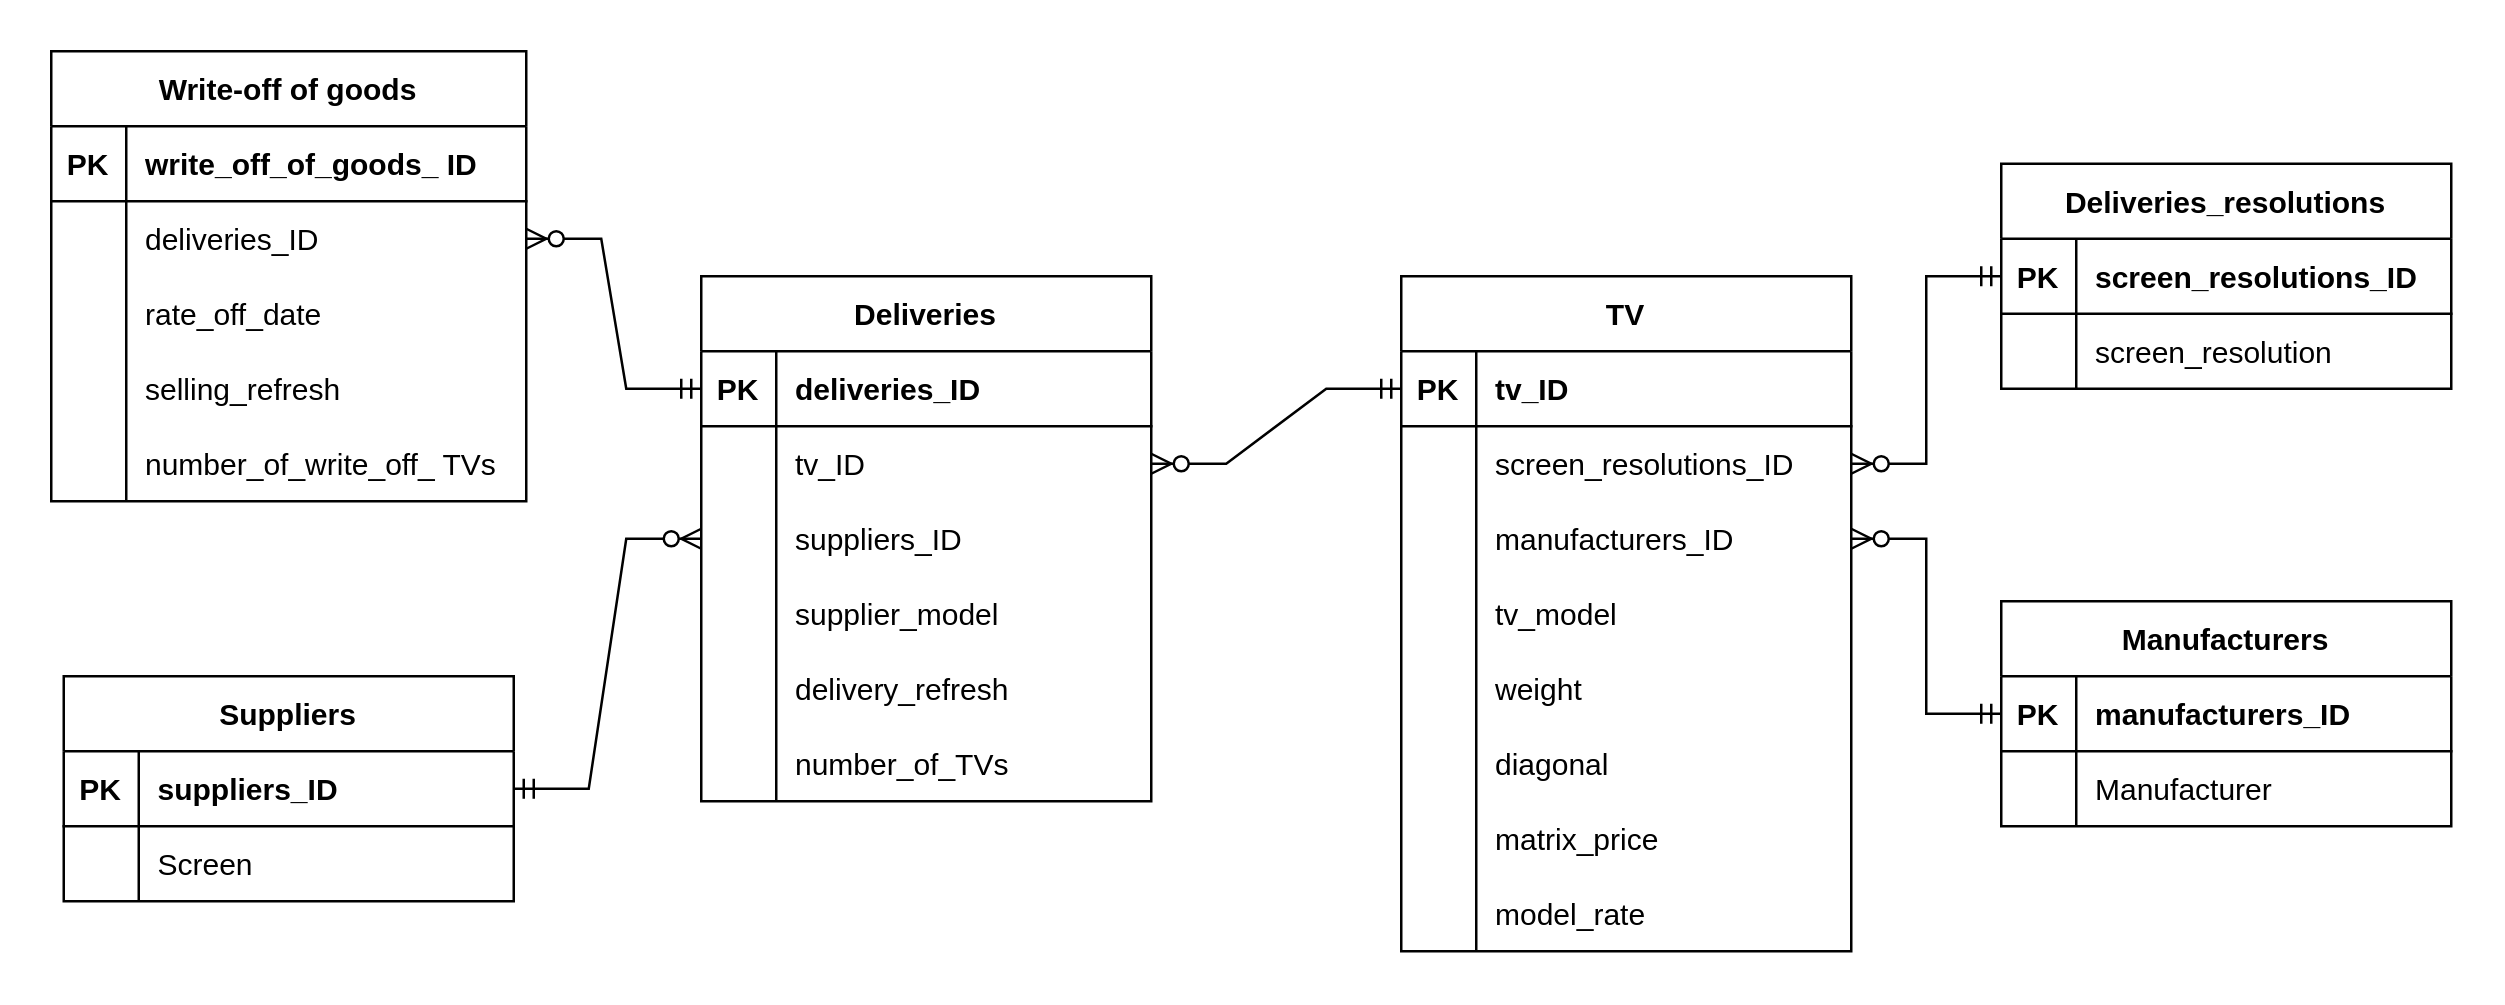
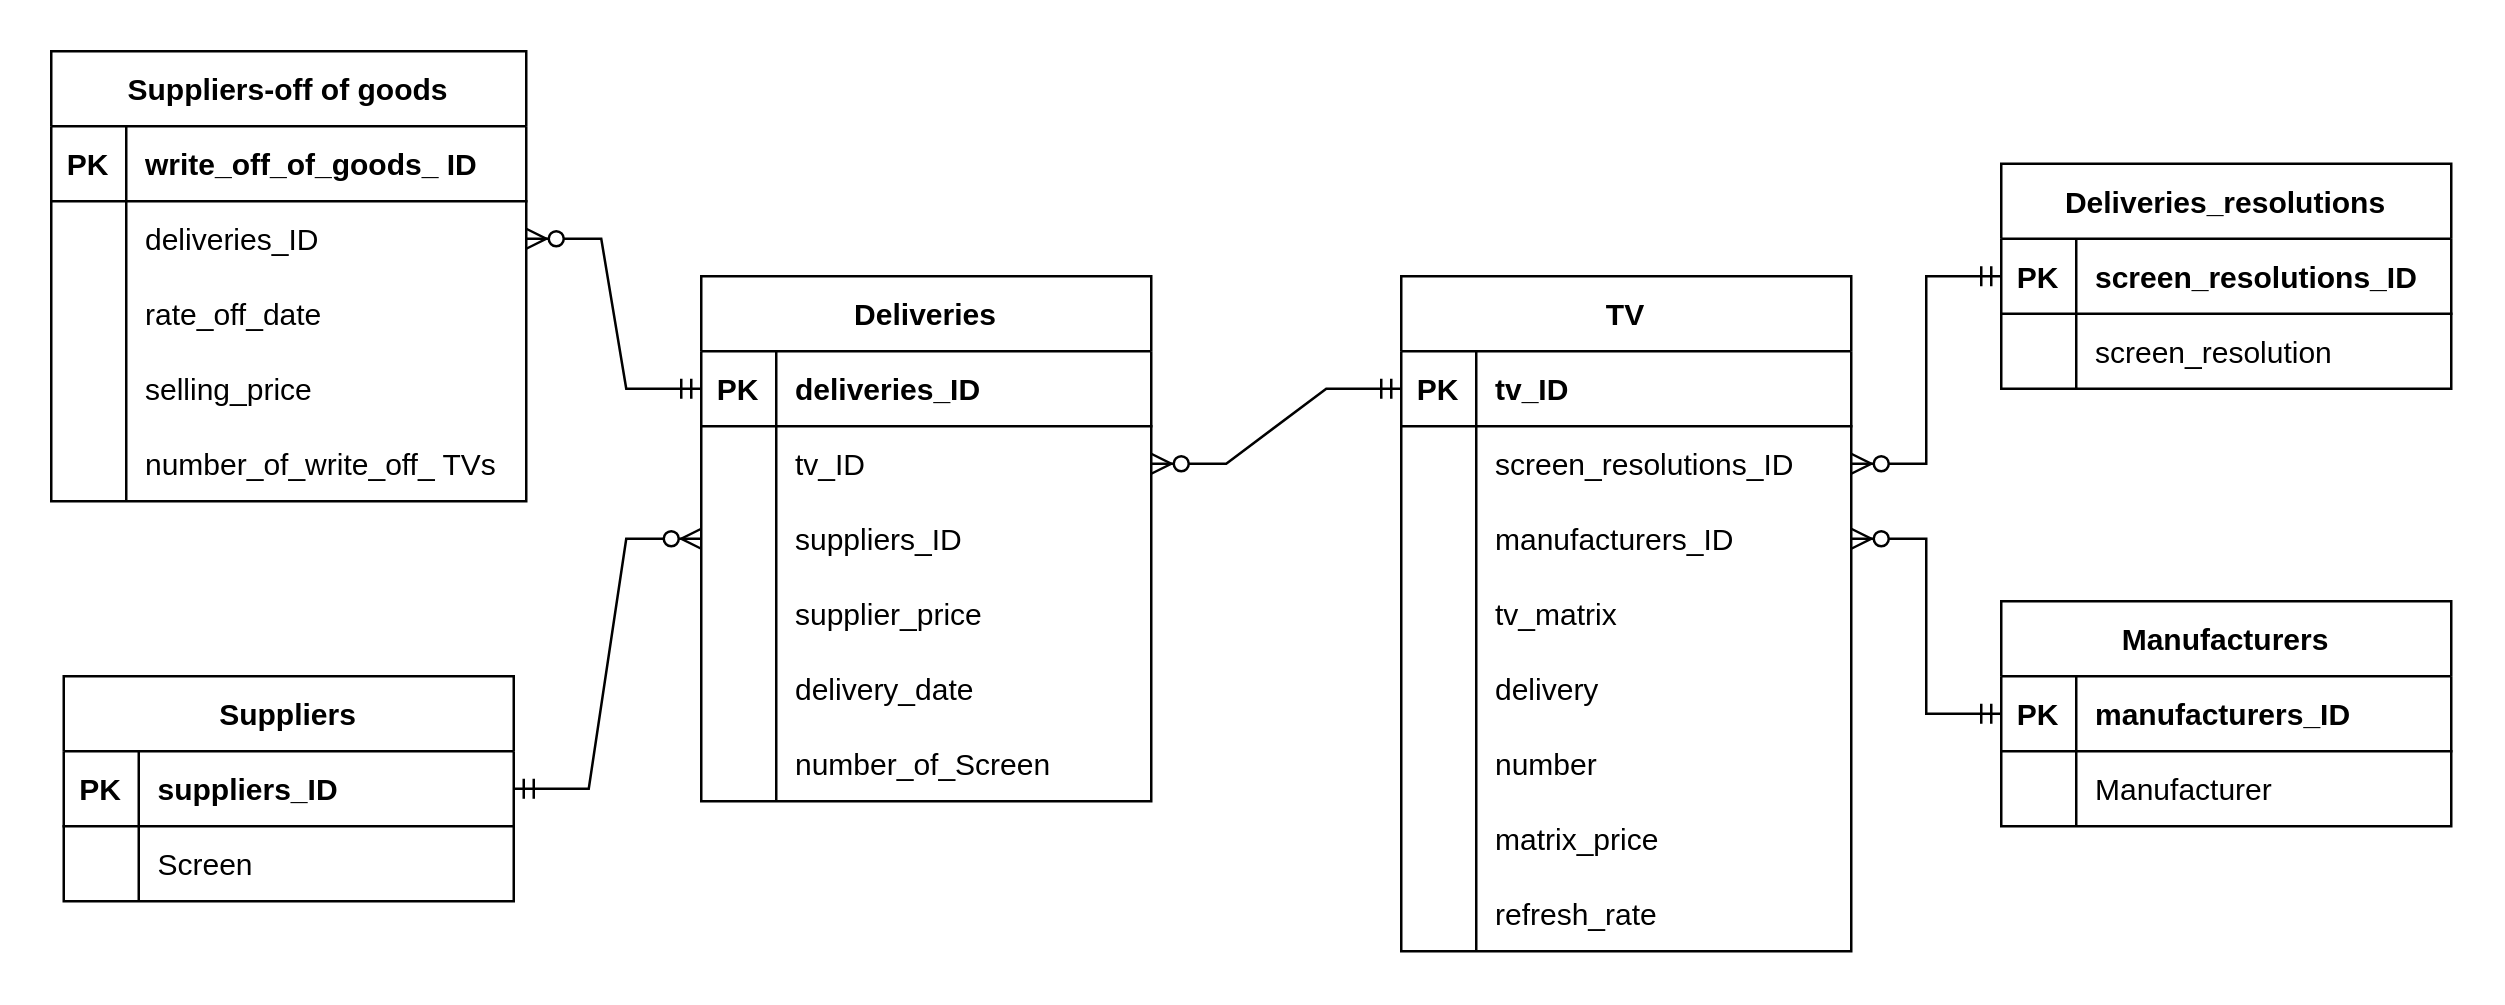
(288, 90) -> (288, 90)
(259, 390) -> (239, 390)
(901, 615) -> (901, 615)
(1558, 615) -> (1567, 615)
(922, 690) -> (896, 690)
(1542, 690) -> (1554, 690)
(904, 765) -> (929, 765)
(1554, 765) -> (1545, 765)
(1575, 915) -> (1596, 915)
